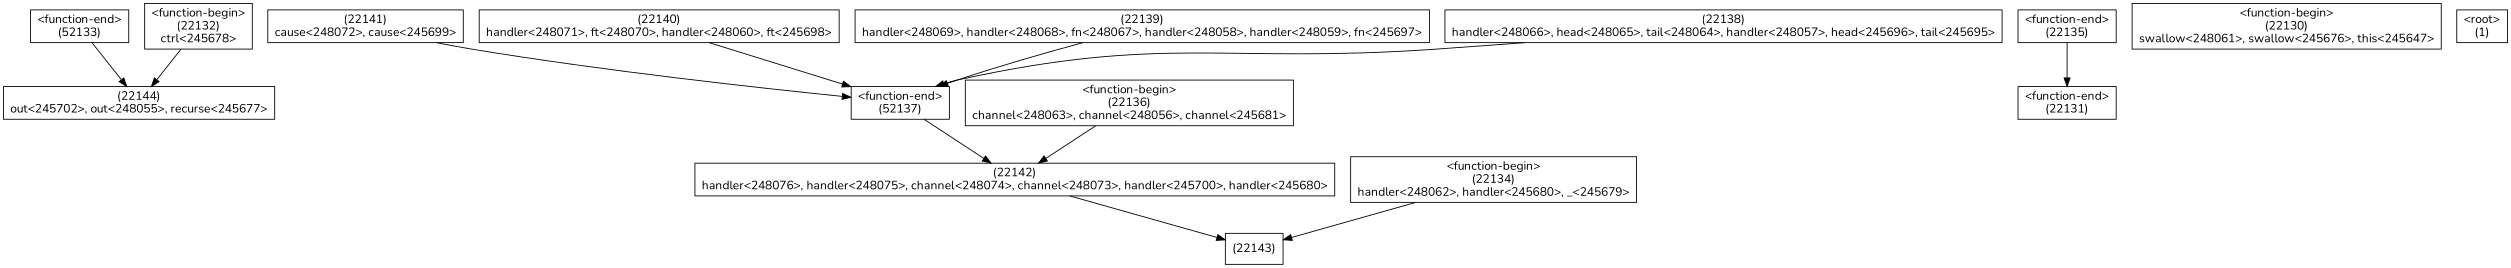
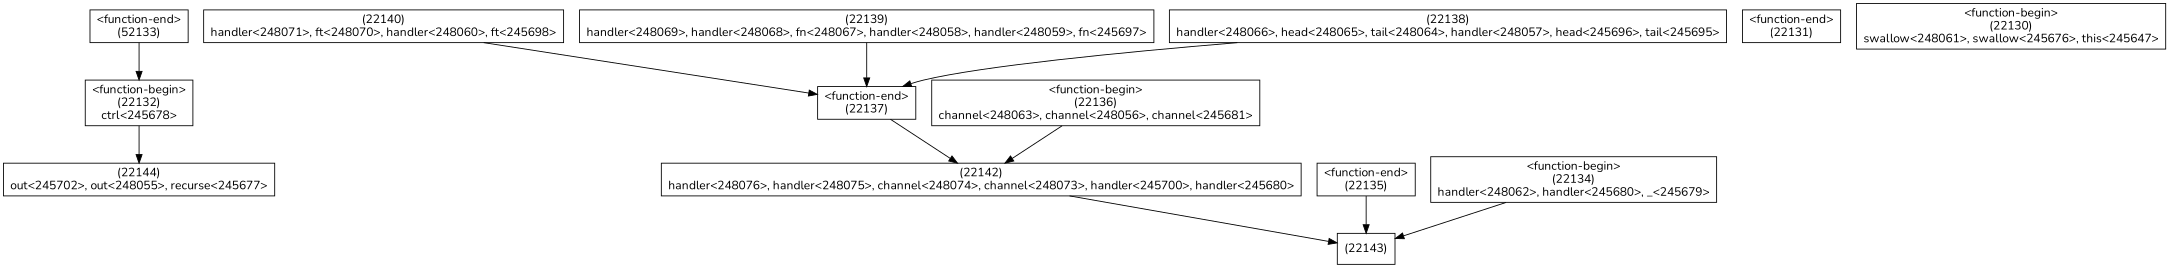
(366, 26) -> none
(2482, 26) -> none
(2067, 60) -> (1366, 210)
(107, 61) -> (139, 57)
(900, 103) -> (867, 103)
